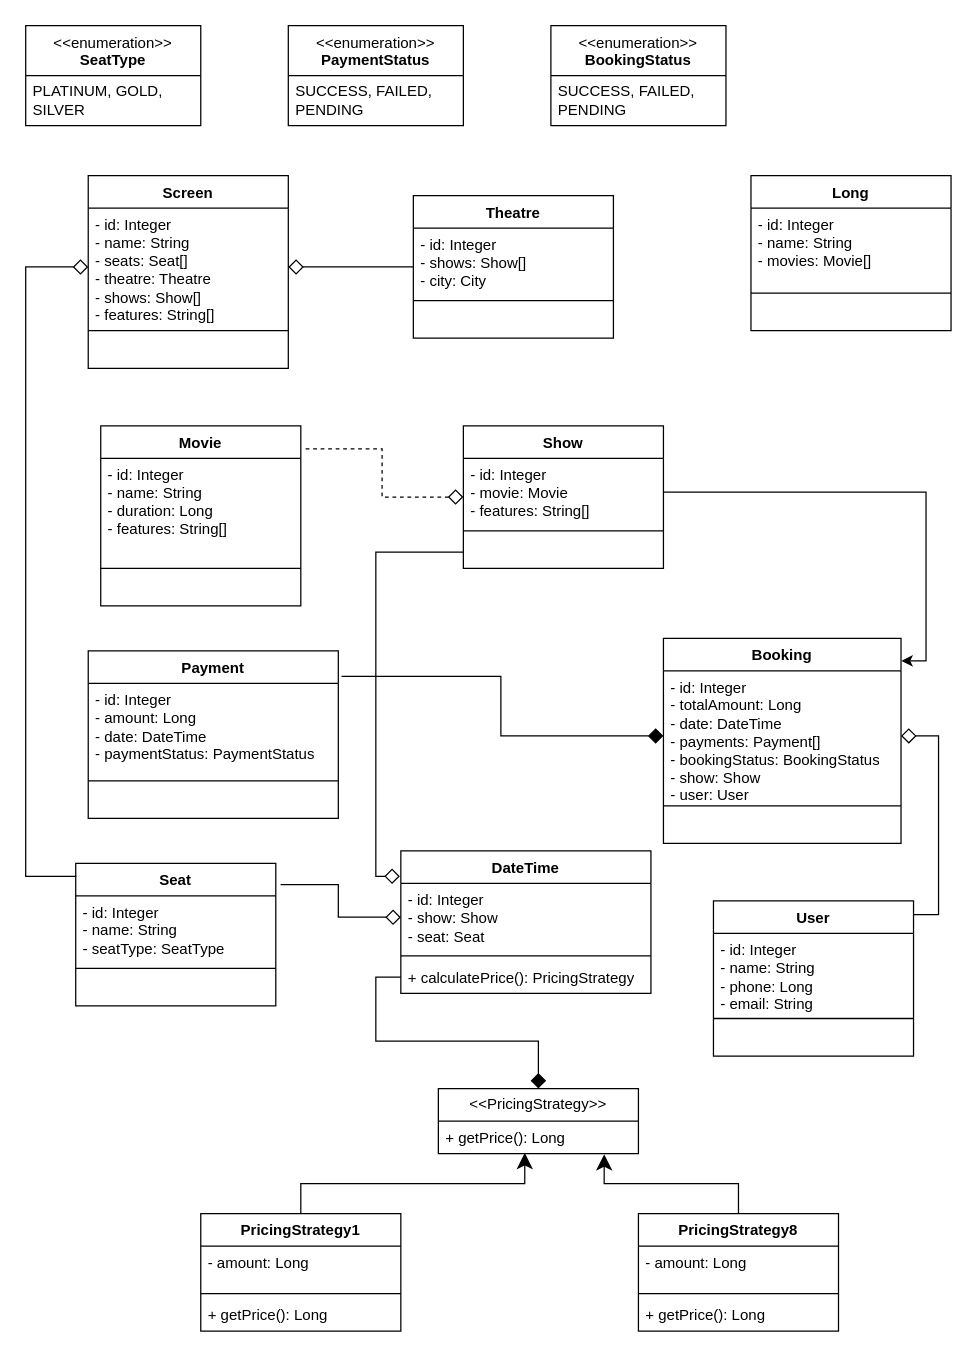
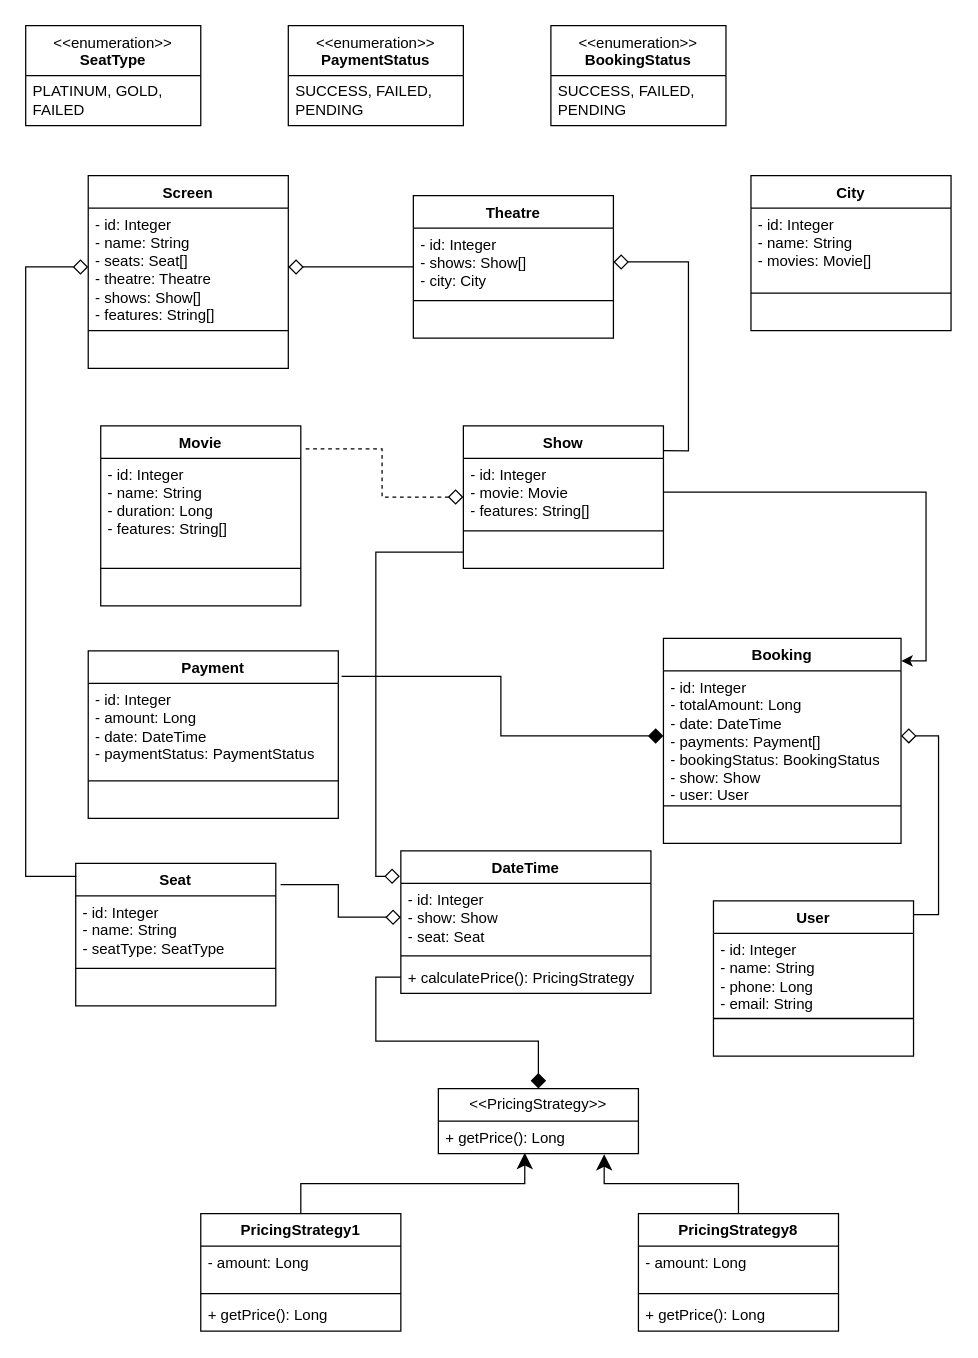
(114, 101) -> (114, 101)
(851, 193) -> (851, 193)
none -> (688, 338)
